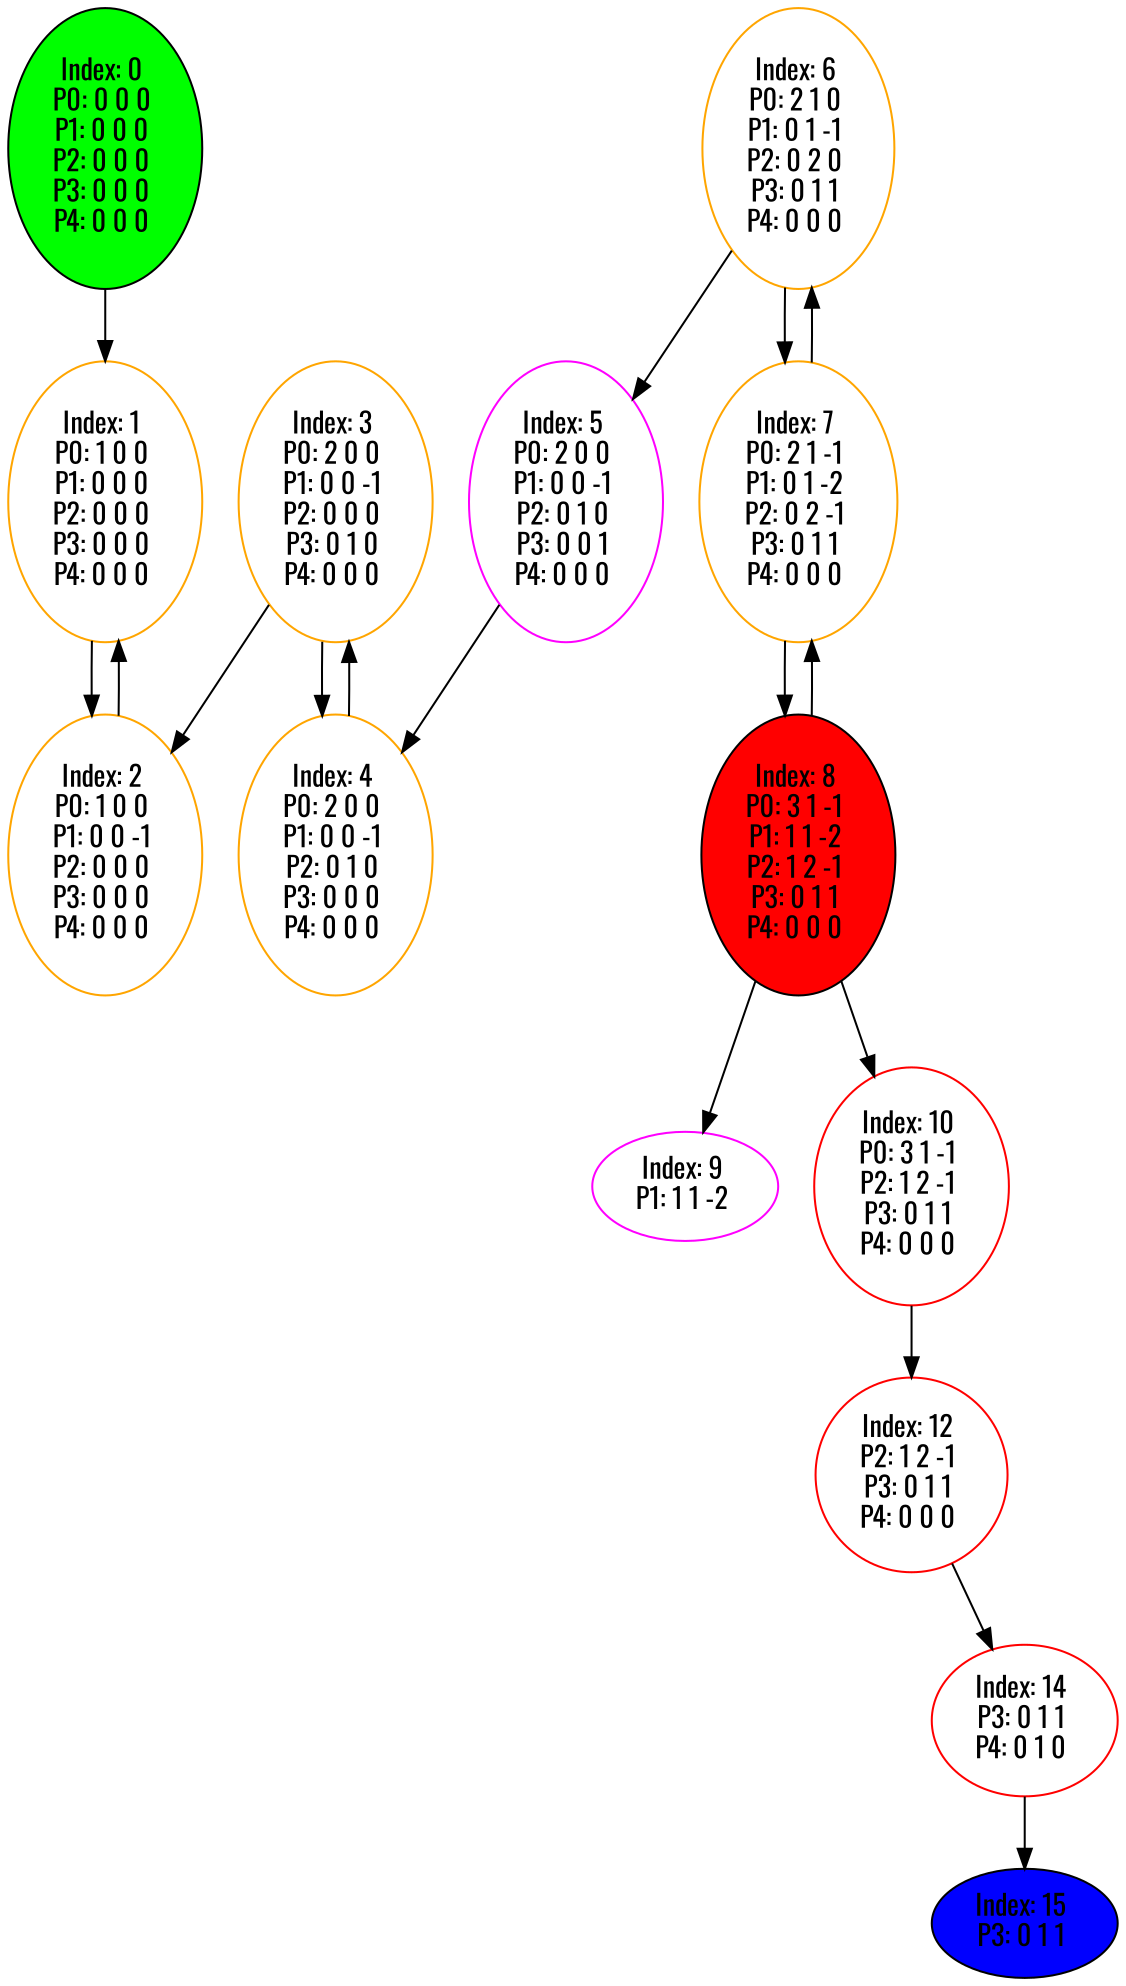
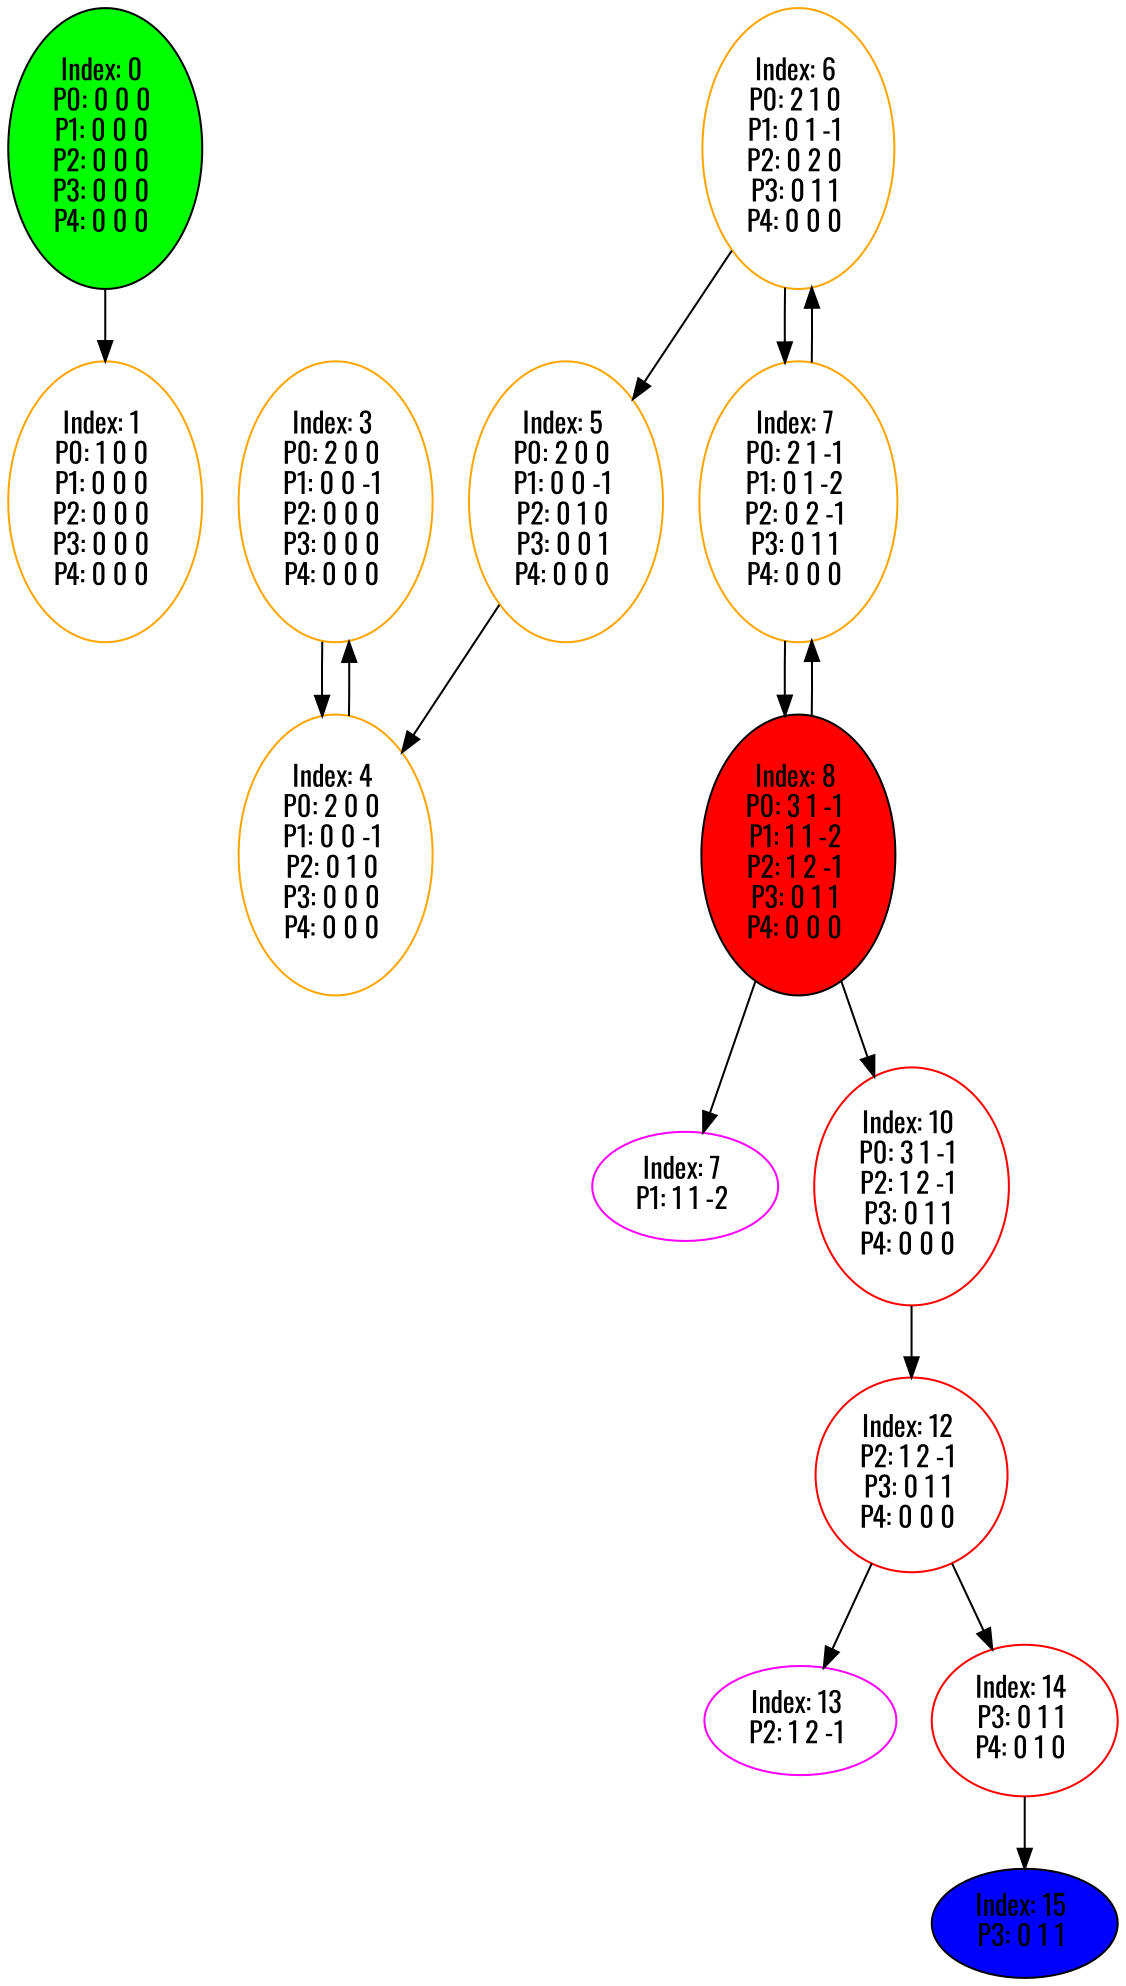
(336, 502) -> (336, 502)
(566, 502) -> (566, 502)
(105, 855) -> none
(685, 1186) -> (685, 1186)
none -> (800, 1721)
